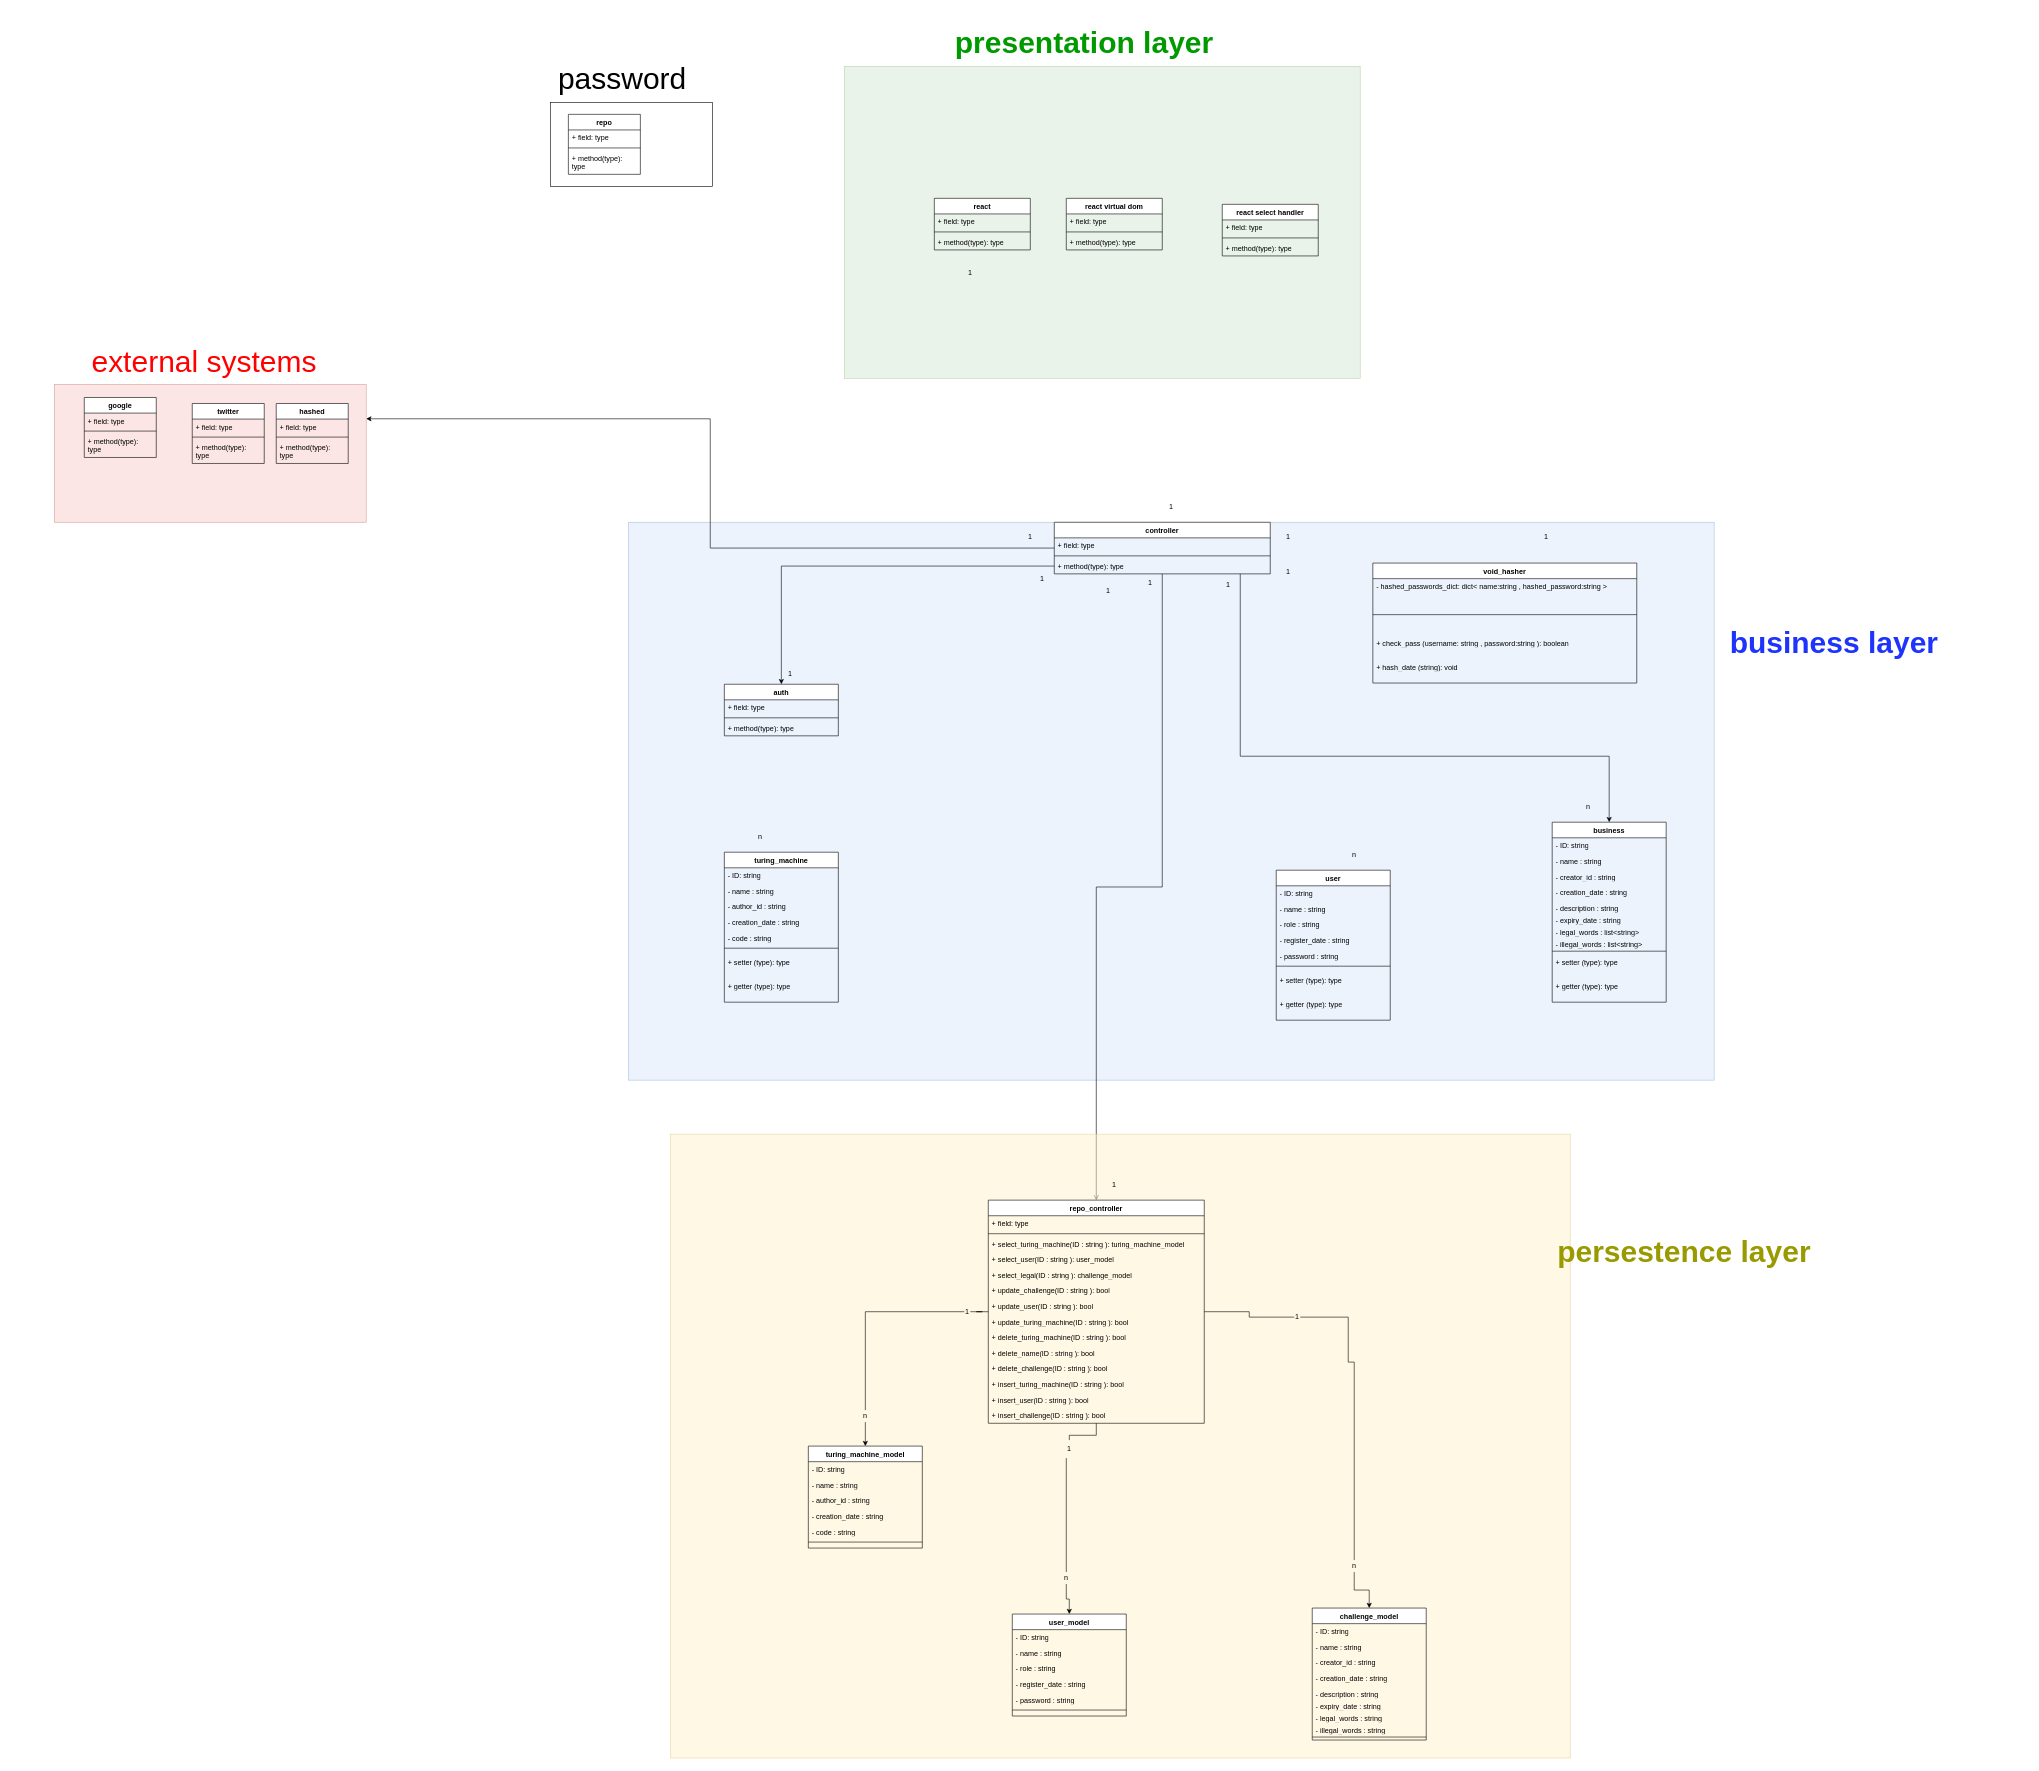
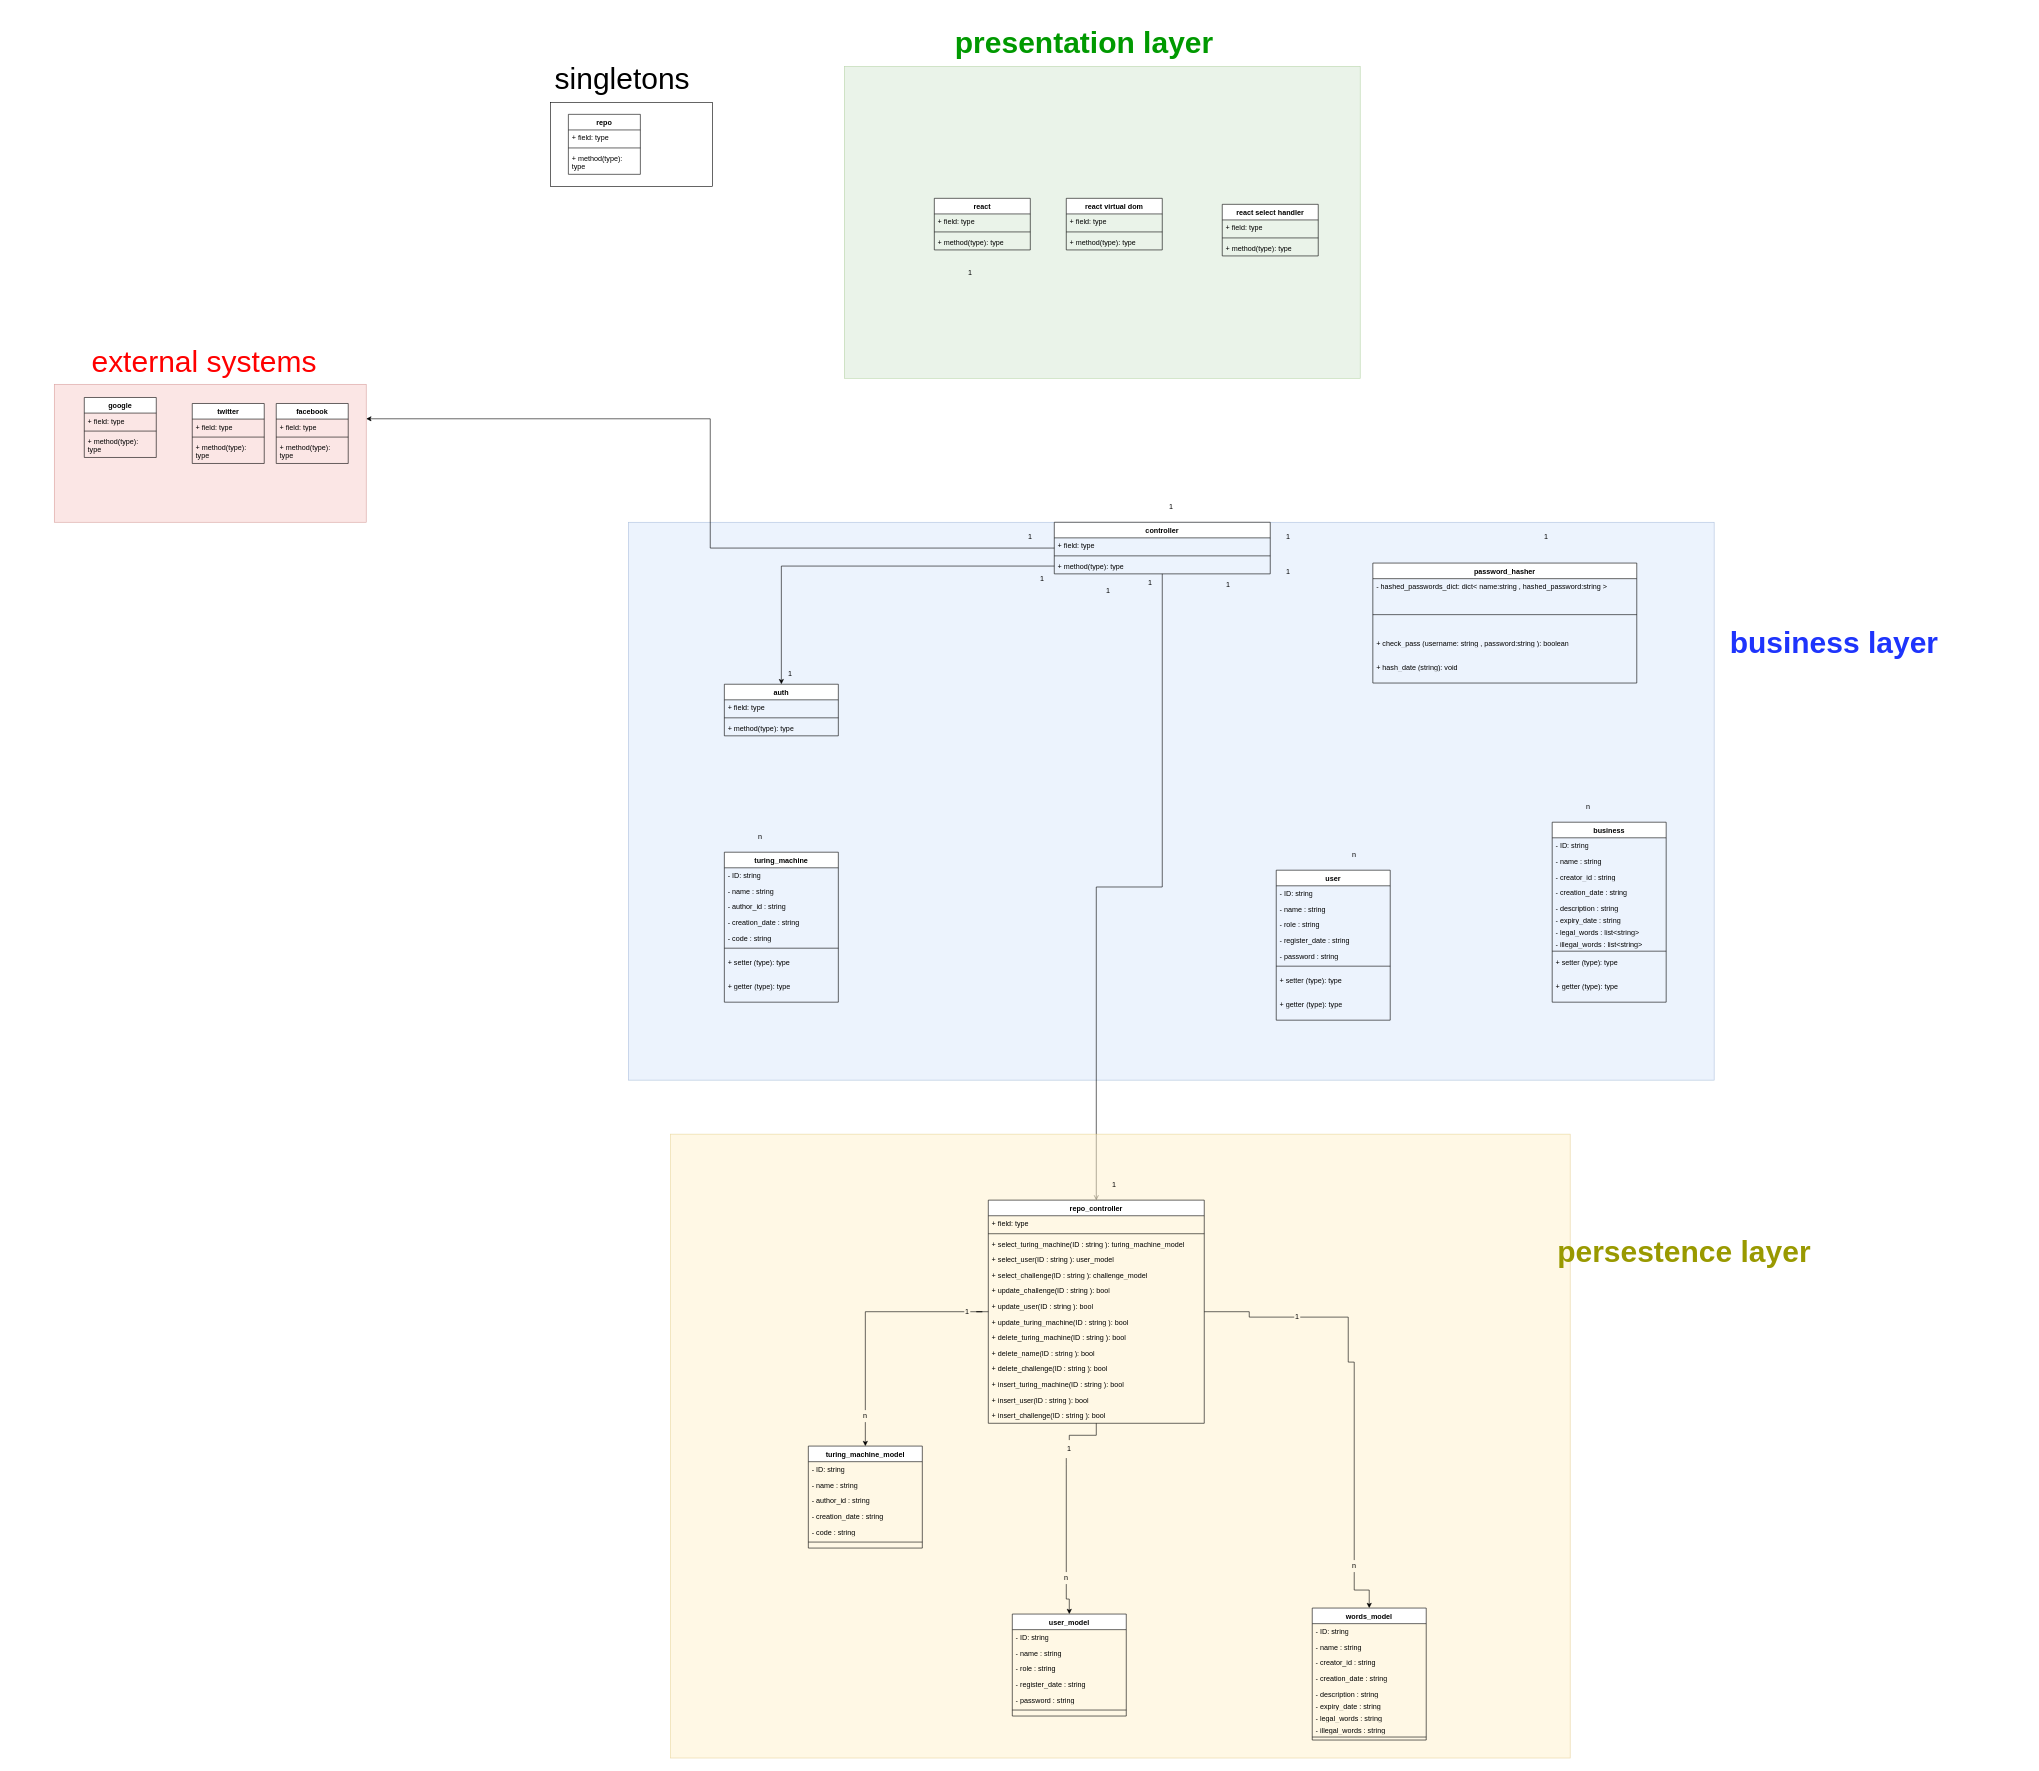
(623, 78) -> (623, 78)
(312, 412) -> (312, 412)
(1505, 572) -> (1505, 572)
(1609, 756) -> none
(1070, 1276) -> (1078, 1276)
(1370, 1617) -> (1370, 1617)
